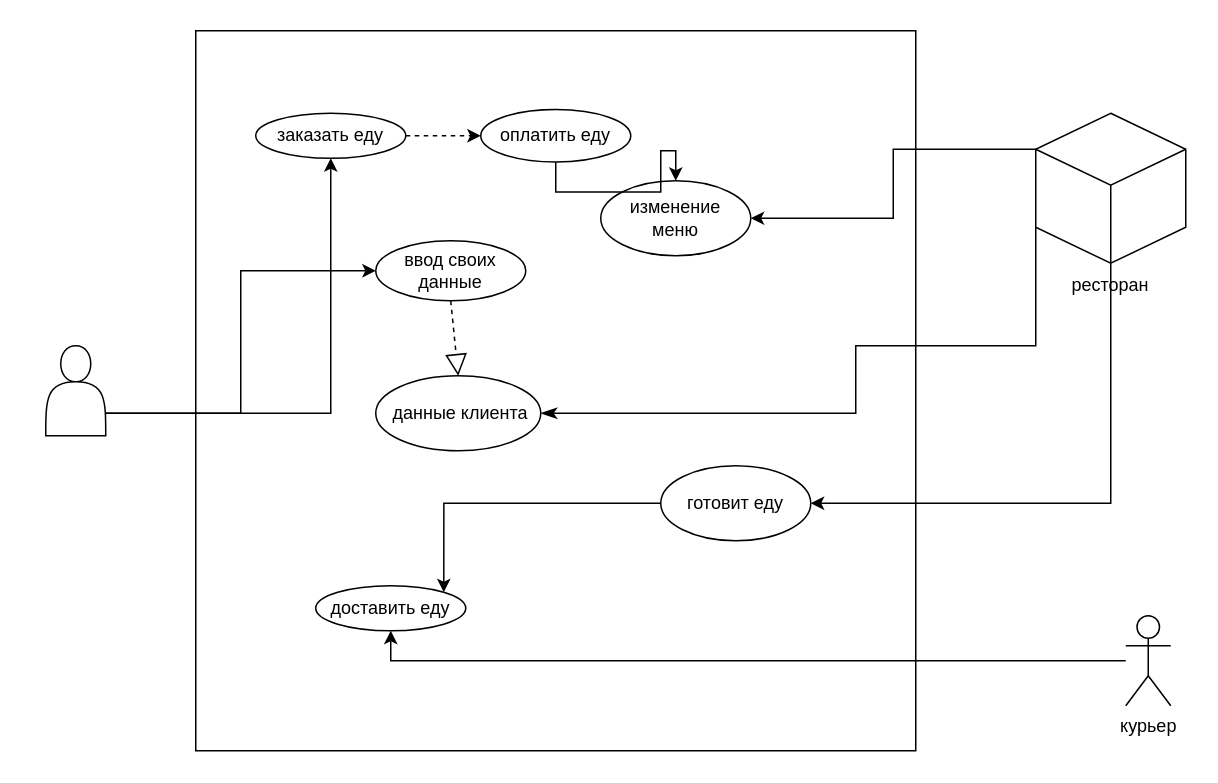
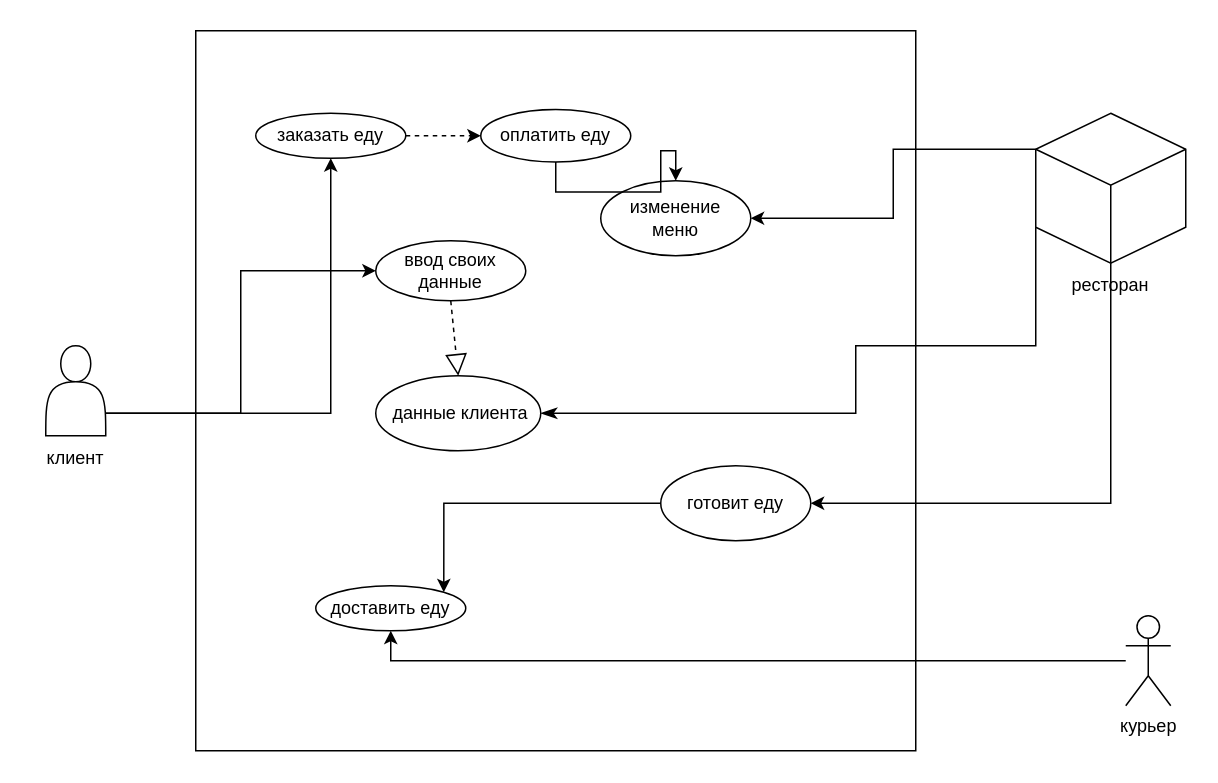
none -> (76, 458)
